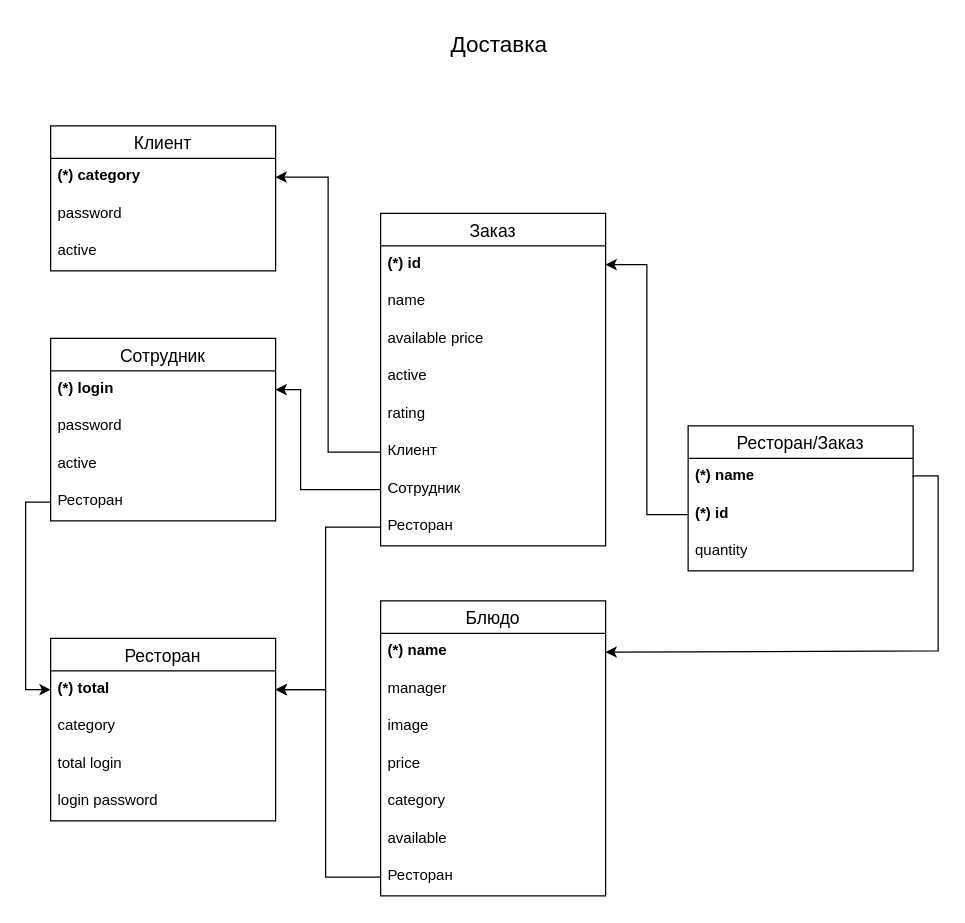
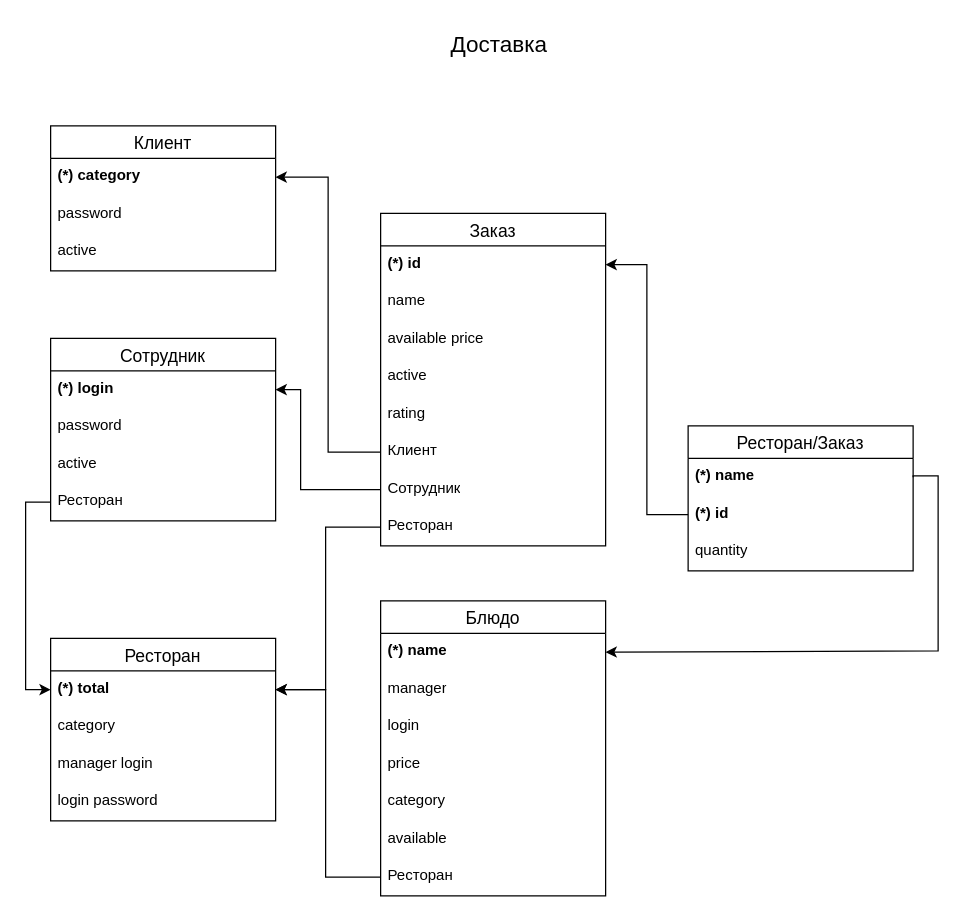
(407, 726) -> (405, 726)
(97, 763) -> (107, 763)
